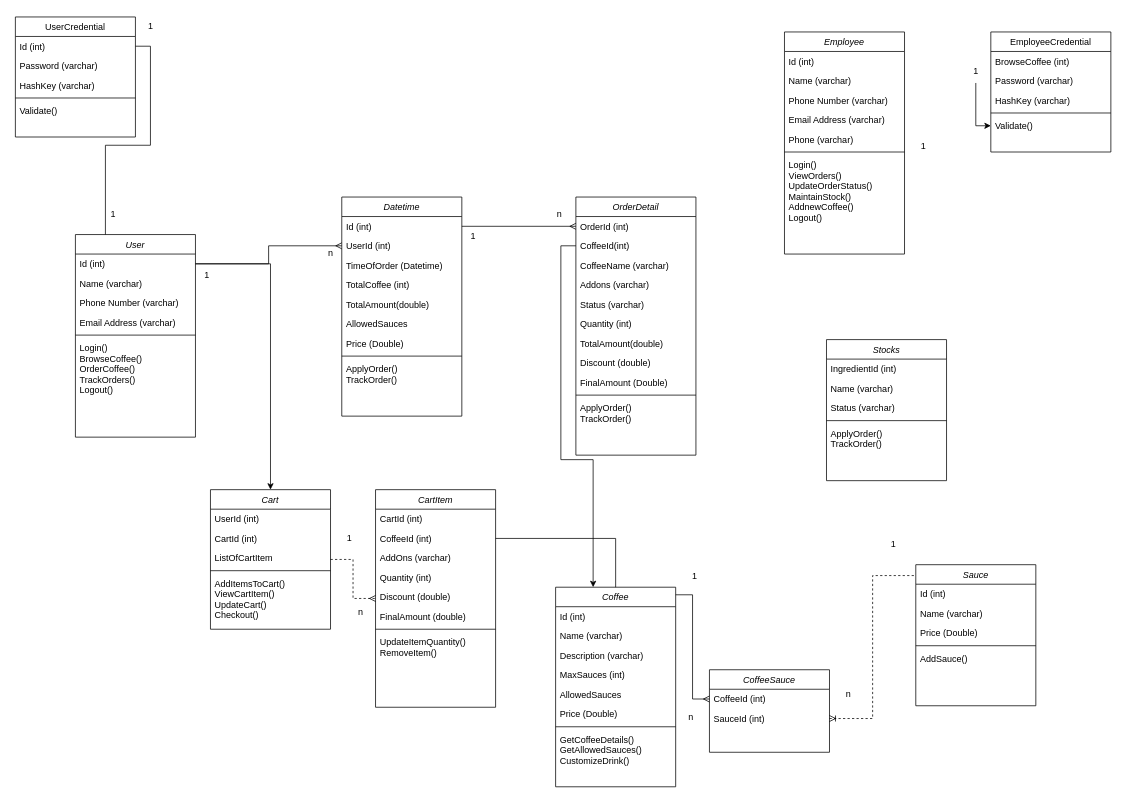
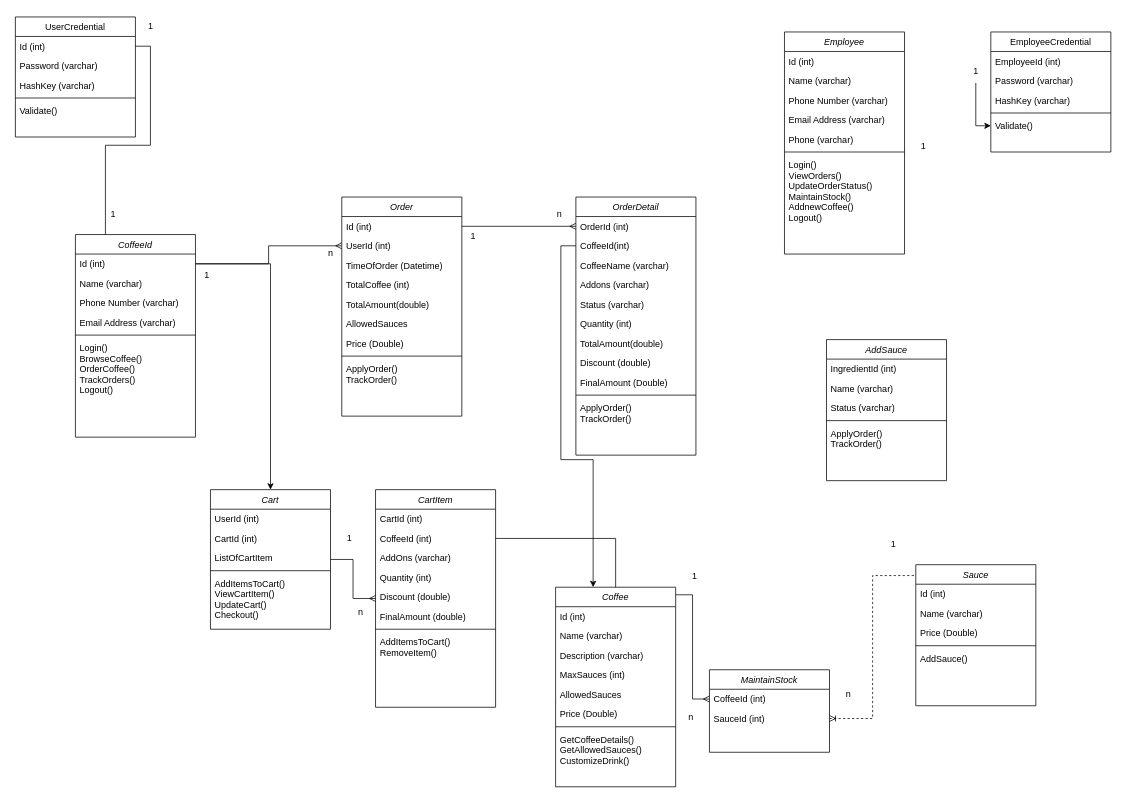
(1038, 62) -> (1031, 62)
(401, 207) -> (401, 207)
(135, 245) -> (135, 245)
(886, 350) -> (886, 350)
(353, 578) -> (353, 578)
(429, 642) -> (420, 642)
(769, 680) -> (769, 680)
